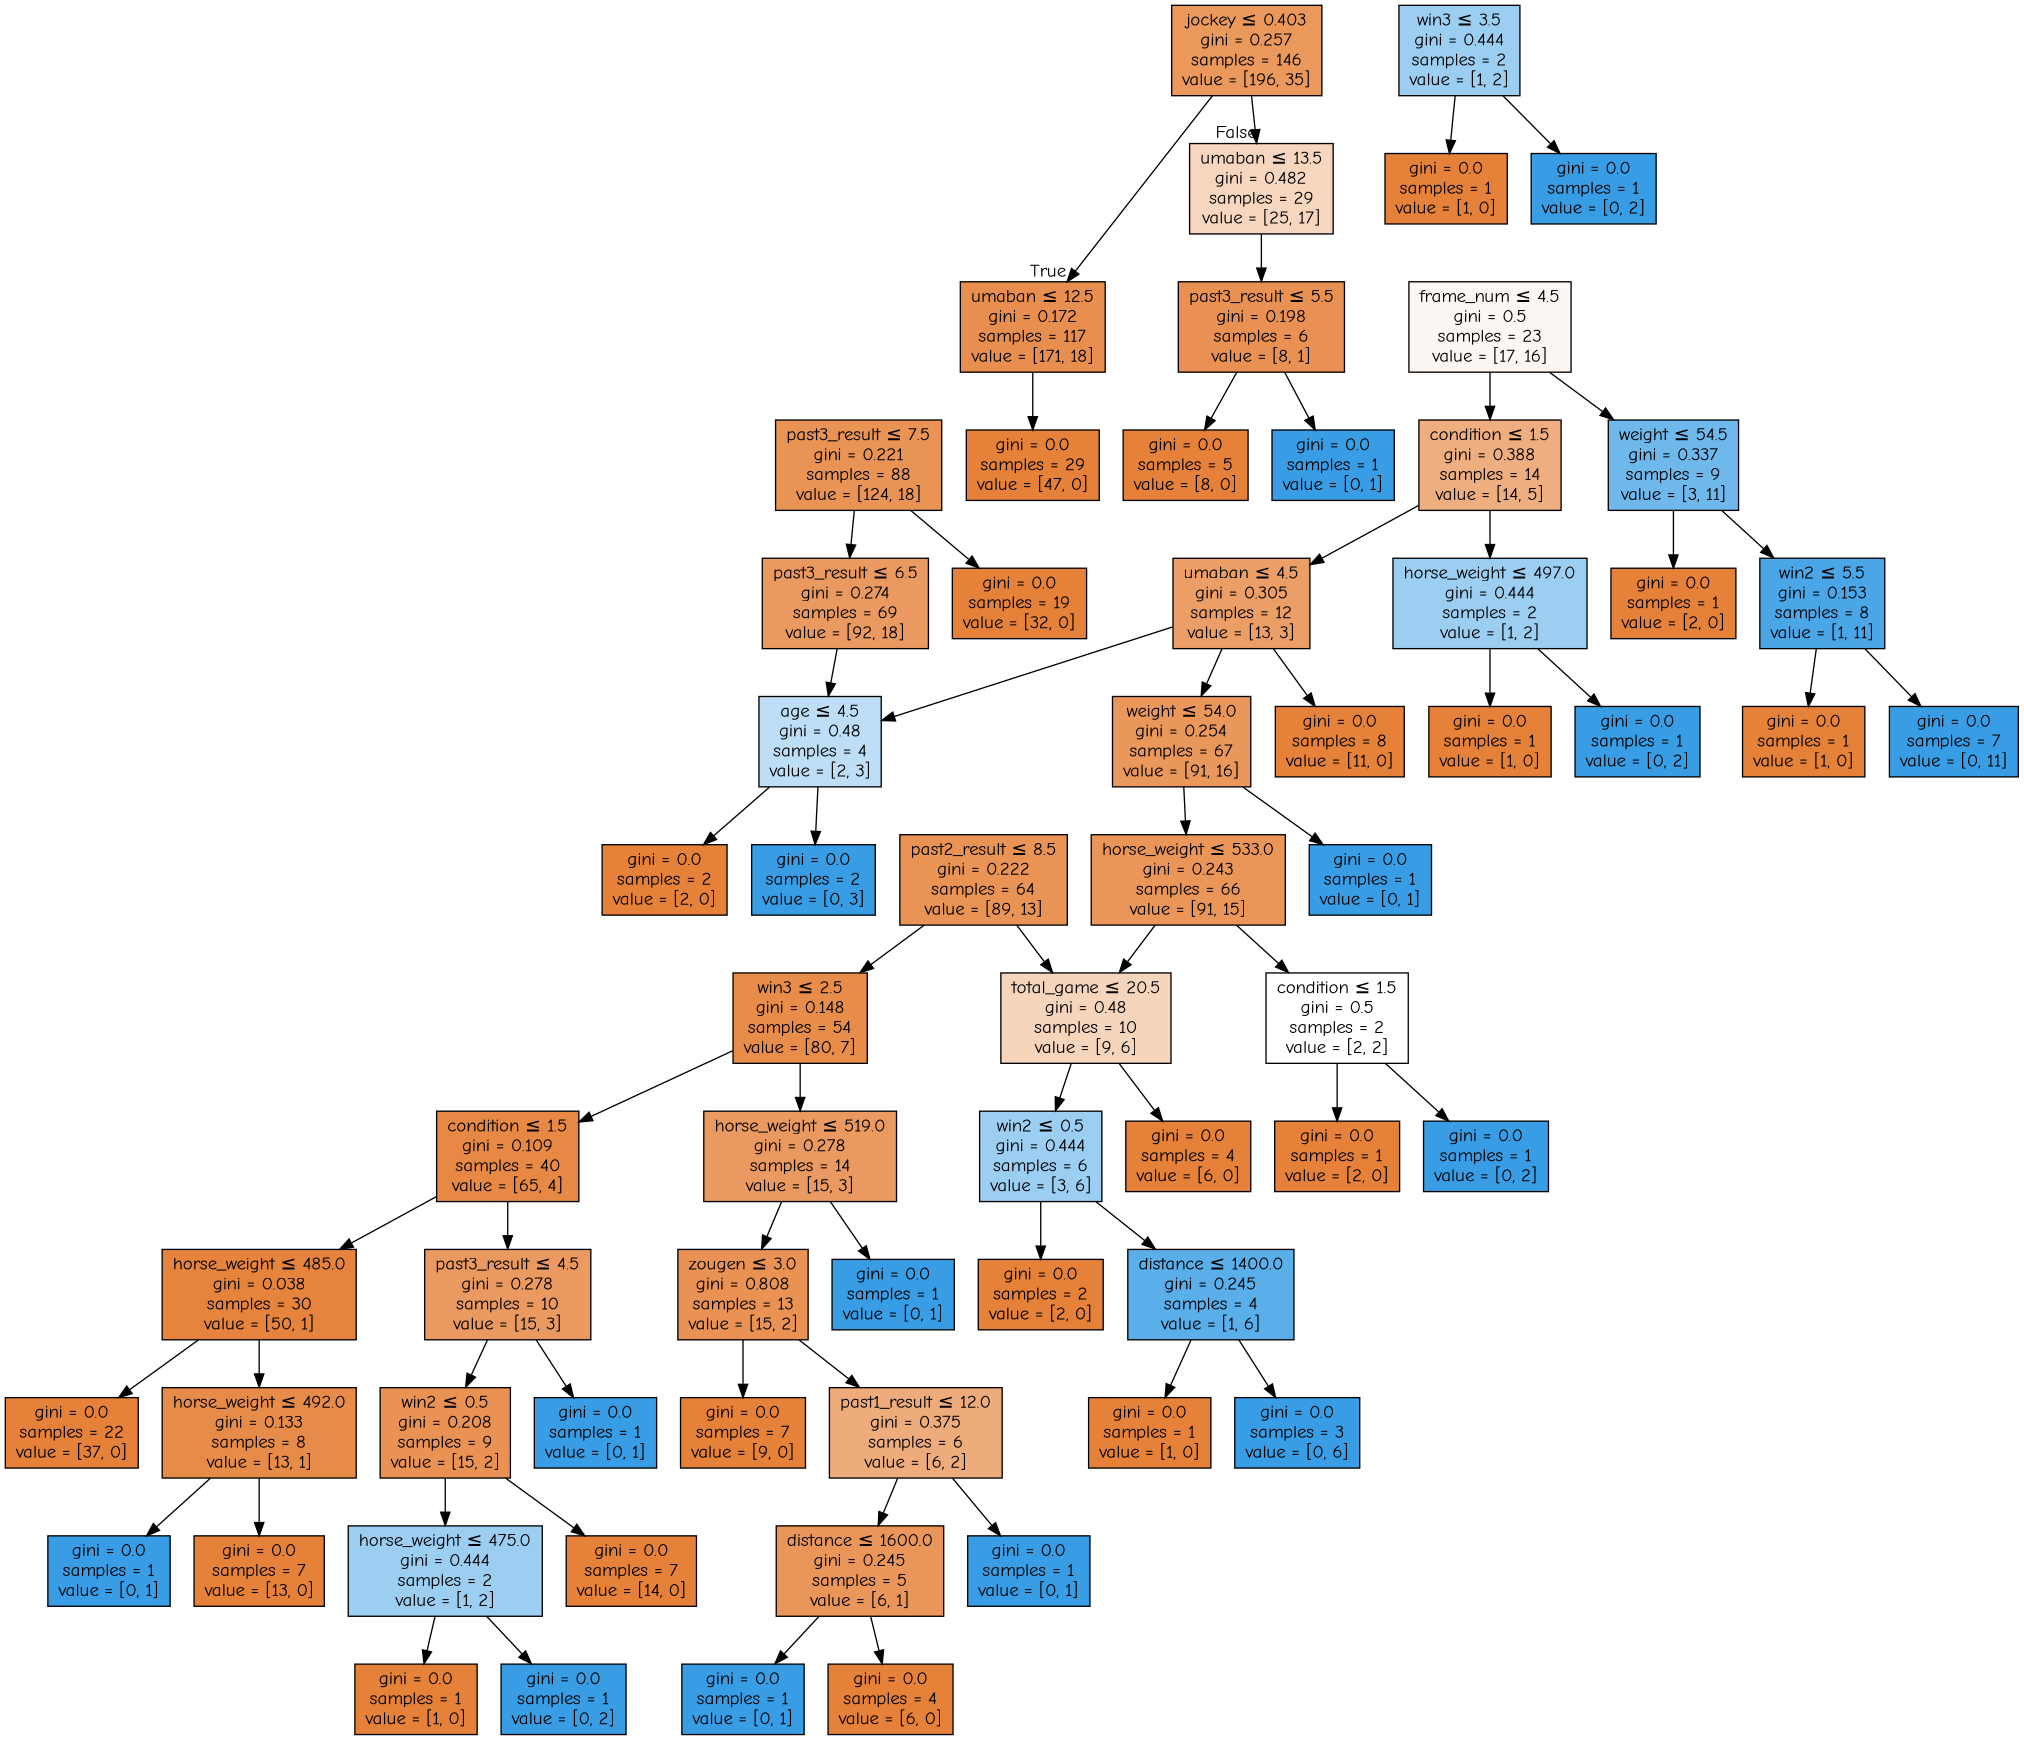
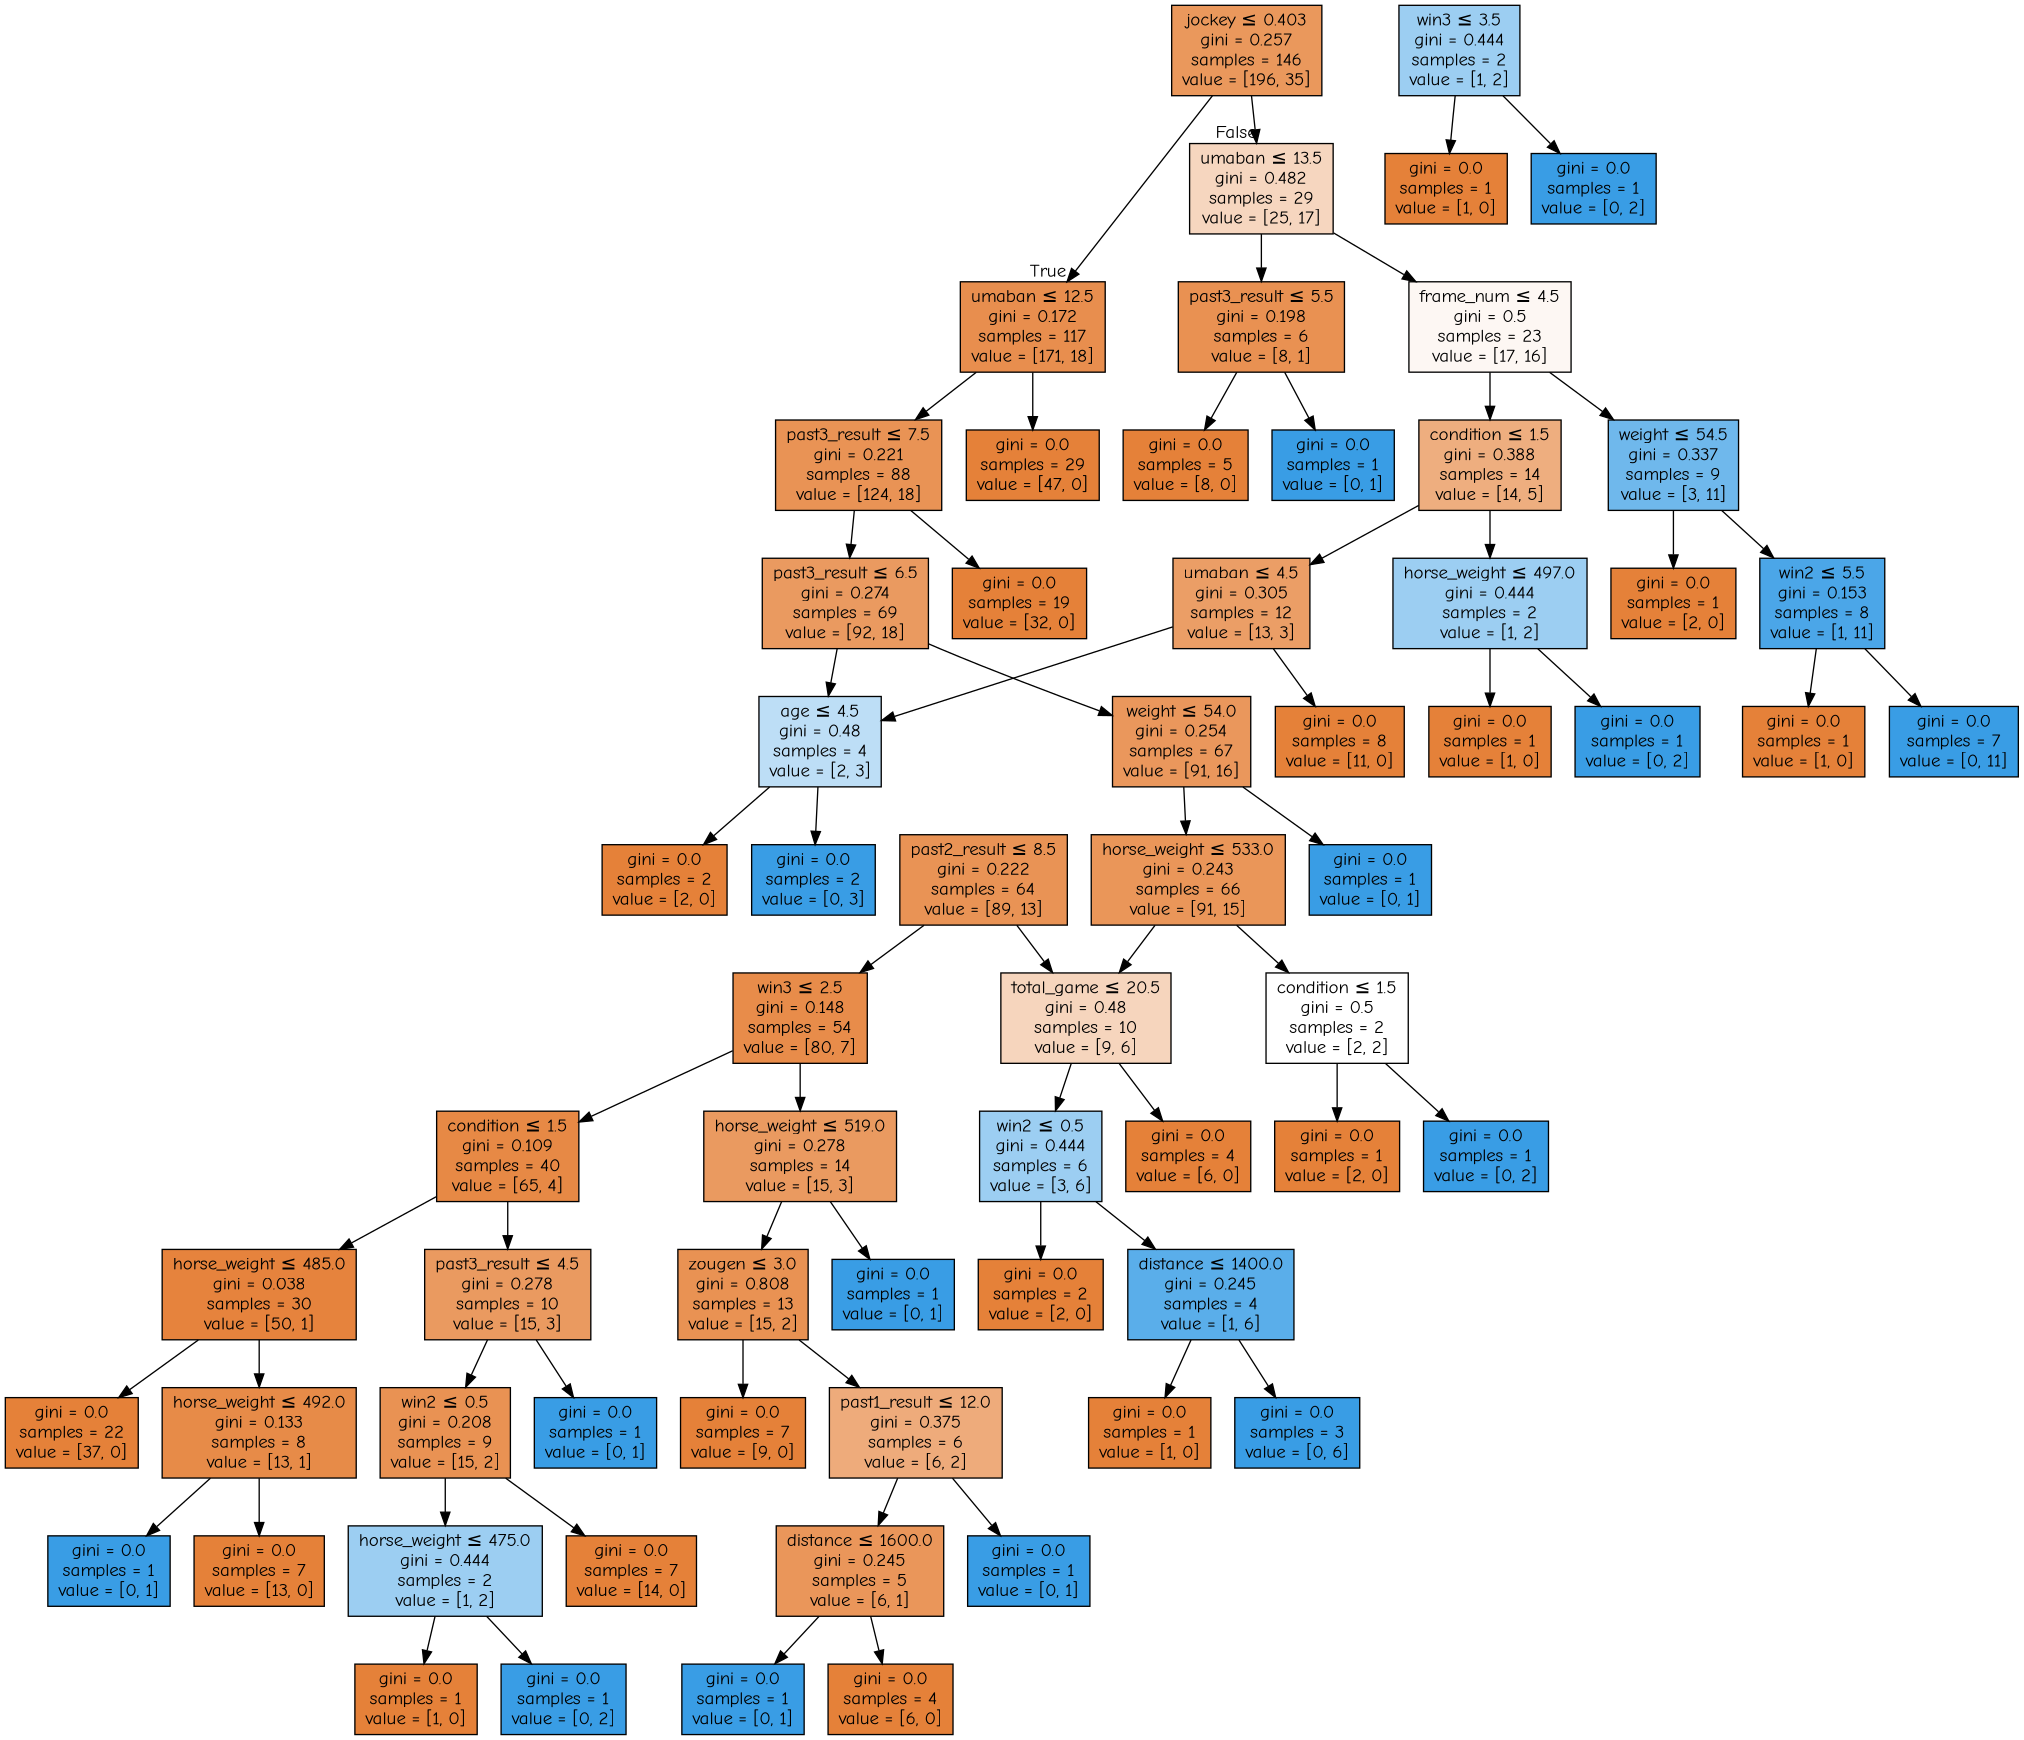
none -> (1369, 254)
none -> (951, 392)
(1214, 666) -> (1001, 673)
